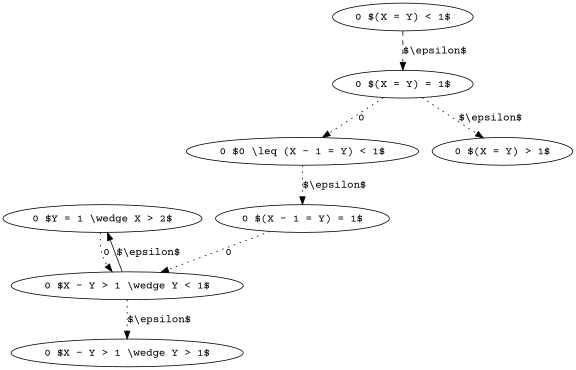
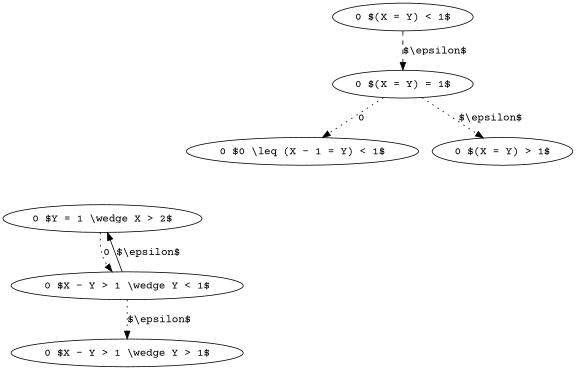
(302, 219) -> none
